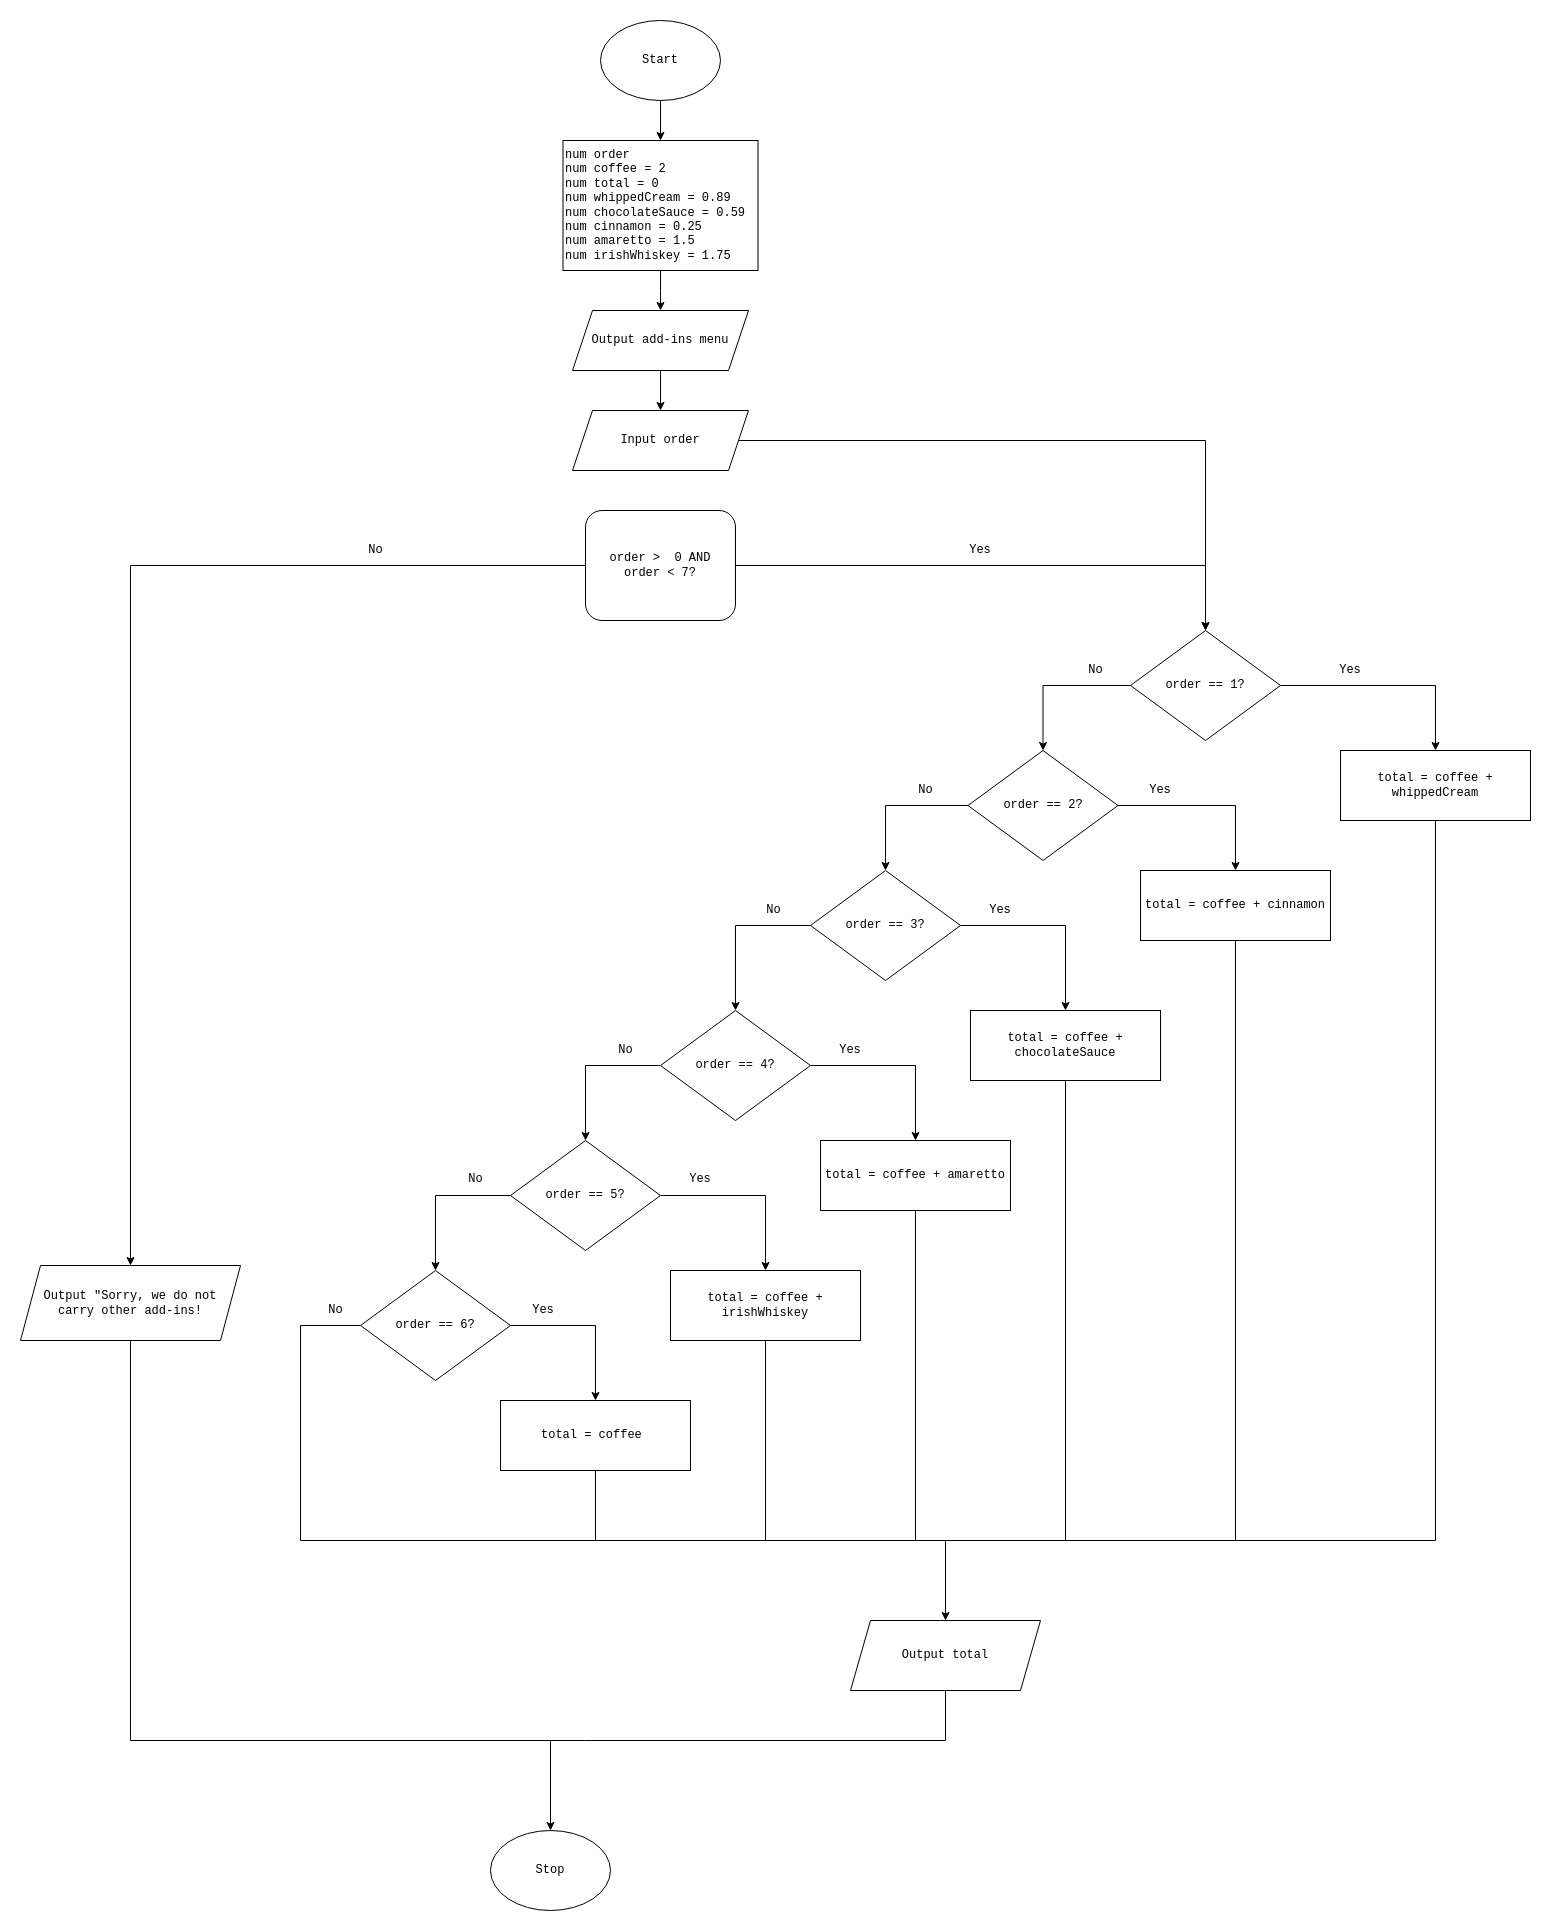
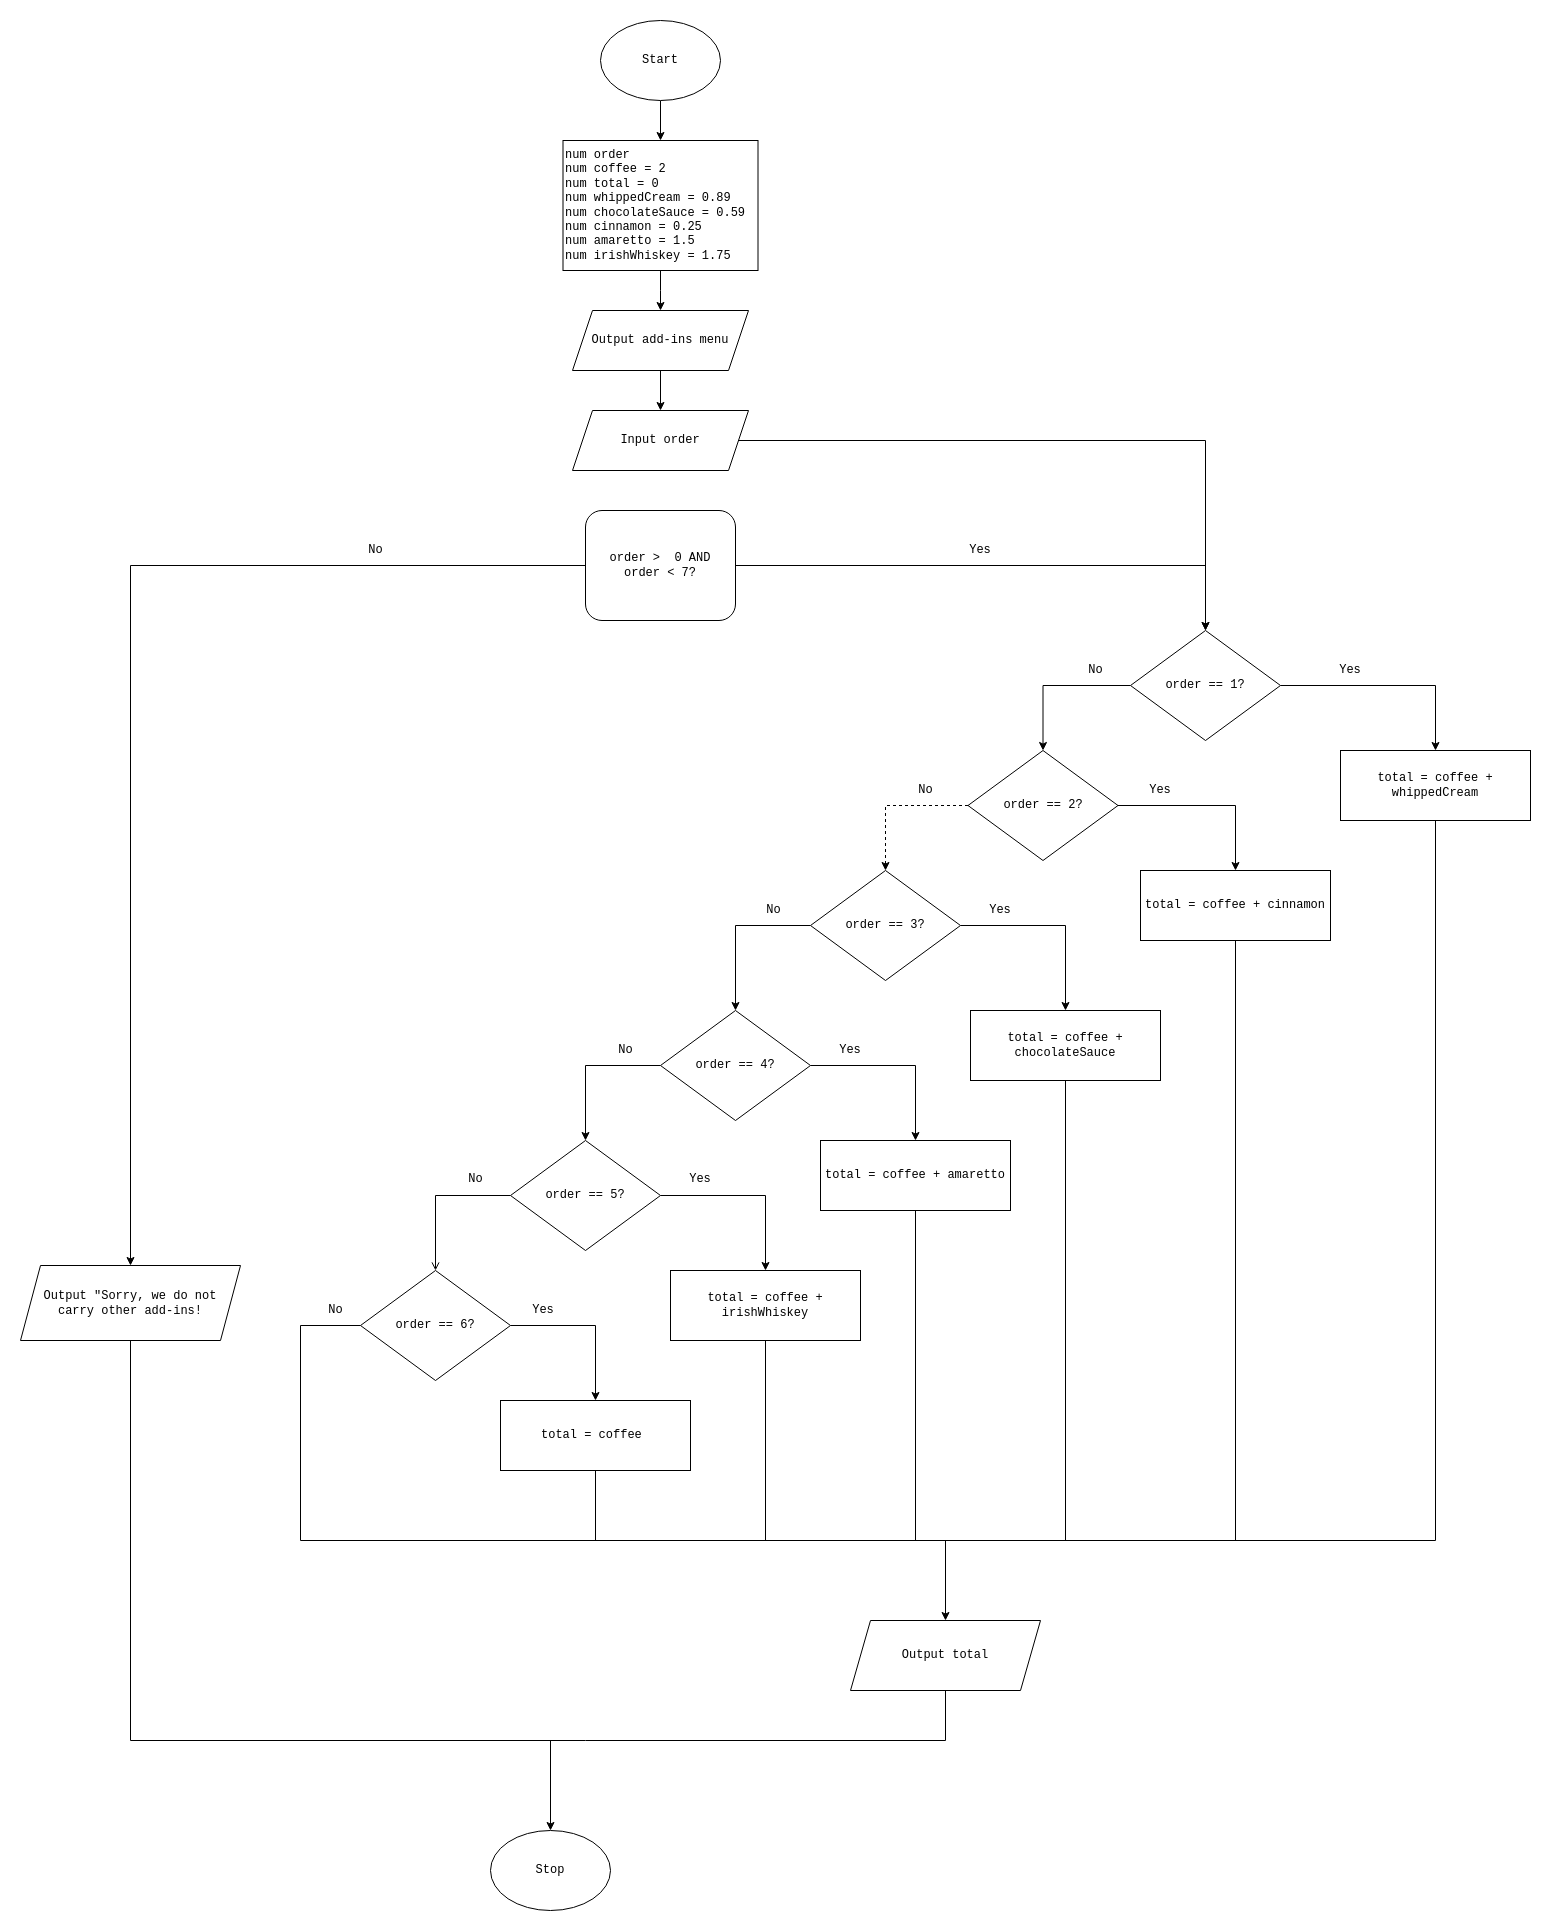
(898, 806) -> (898, 806)
(436, 1262) -> (436, 1263)
